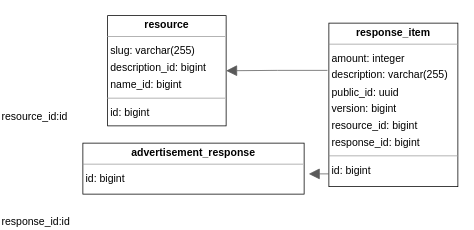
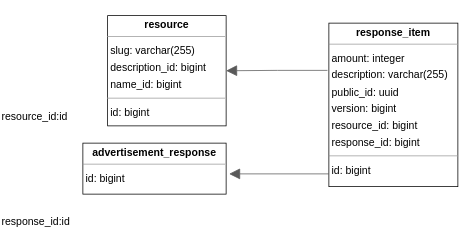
(194, 168) -> (155, 168)
